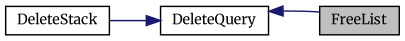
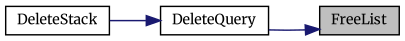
(301, 11) -> (287, 30)
